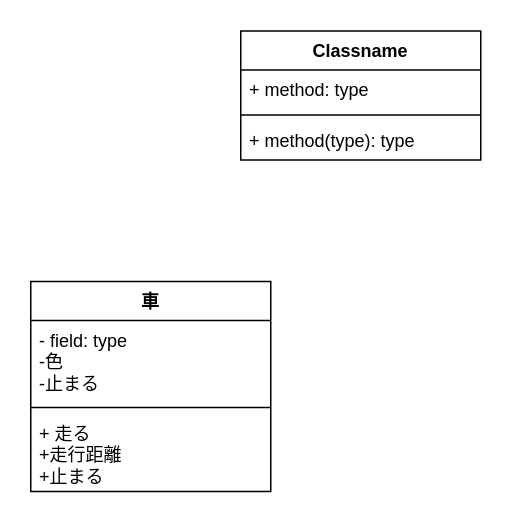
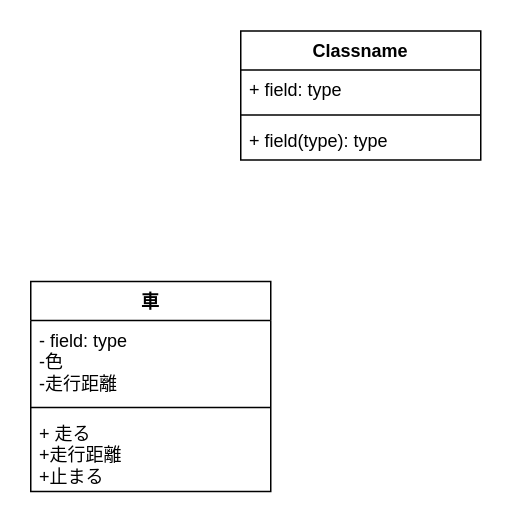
(313, 91) -> (304, 91)
(344, 142) -> (334, 142)
(94, 363) -> (94, 363)
